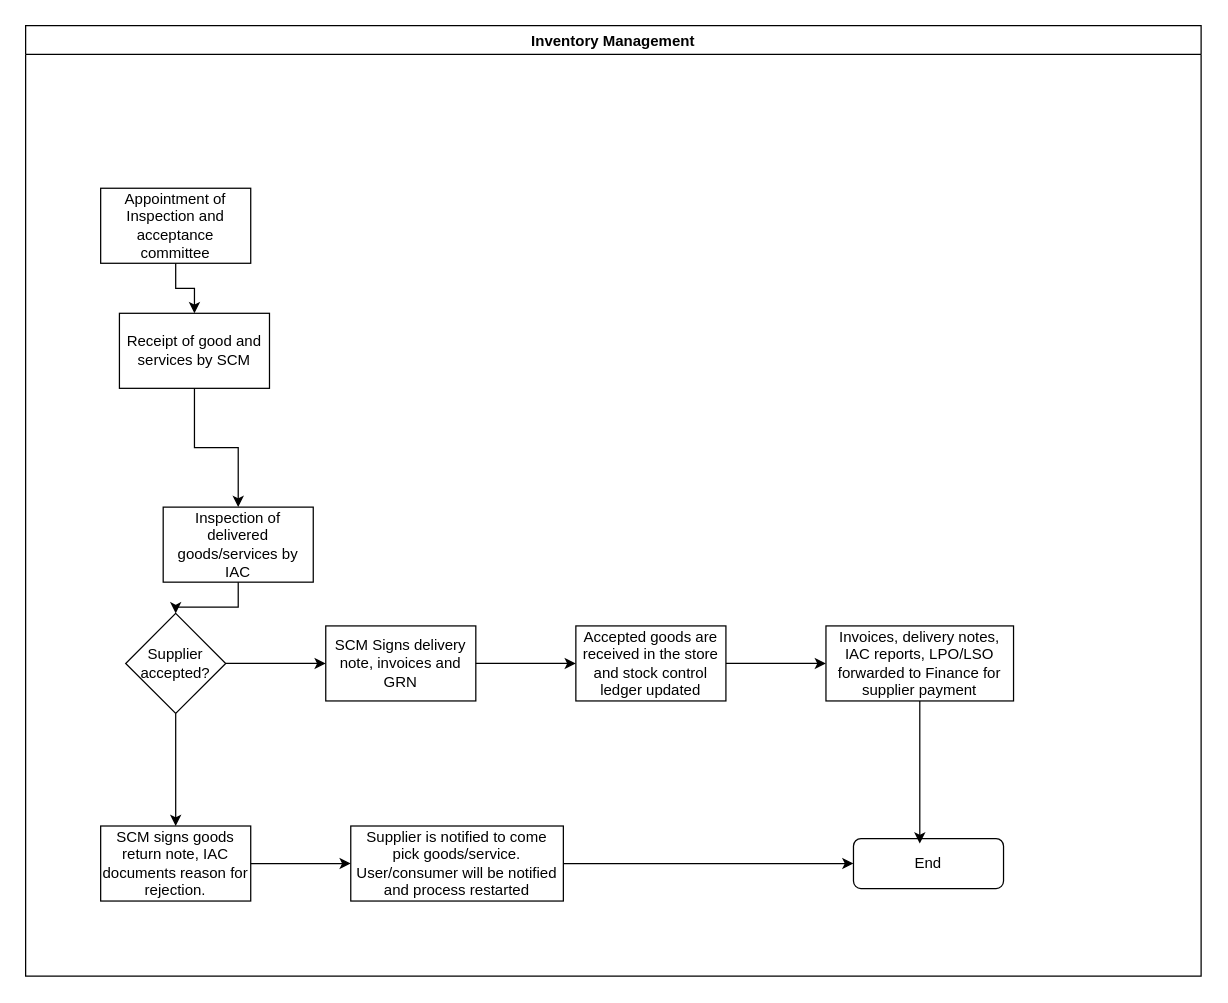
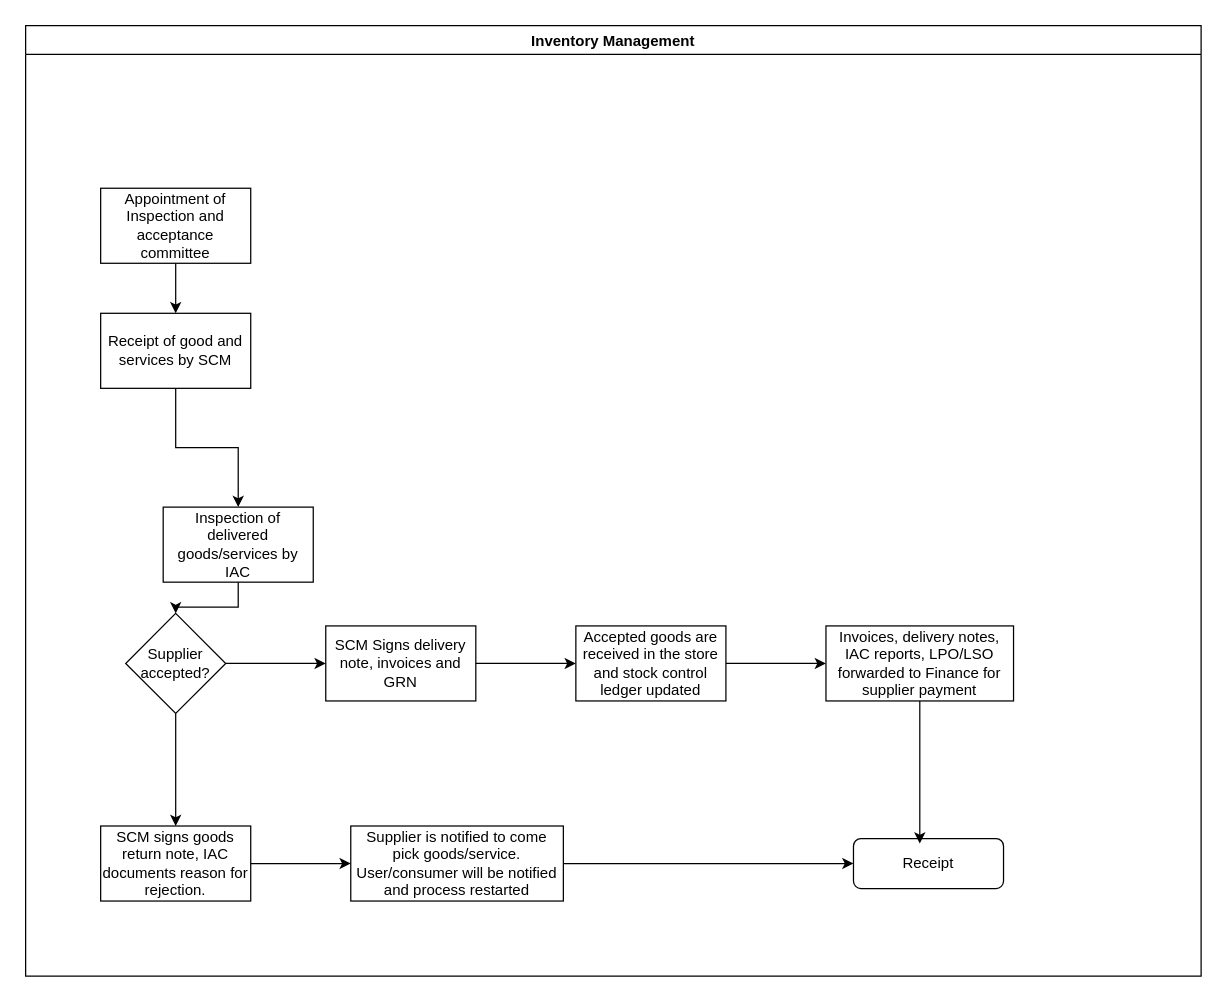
(194, 351) -> (176, 351)
(928, 863) -> (928, 863)
